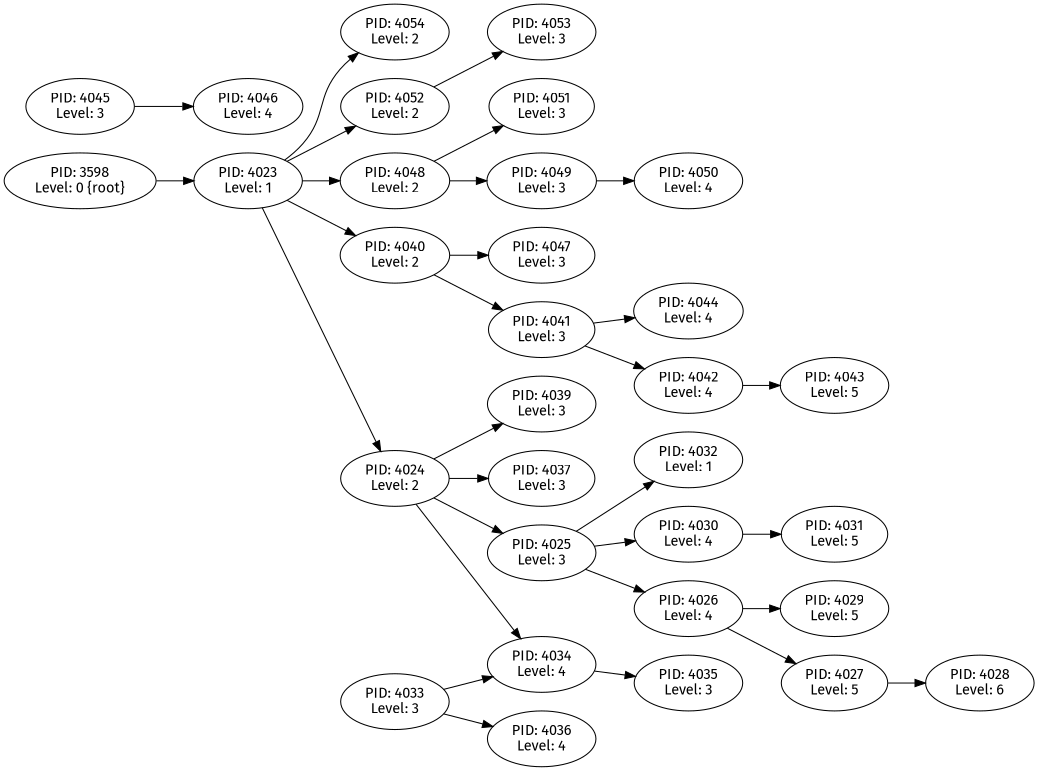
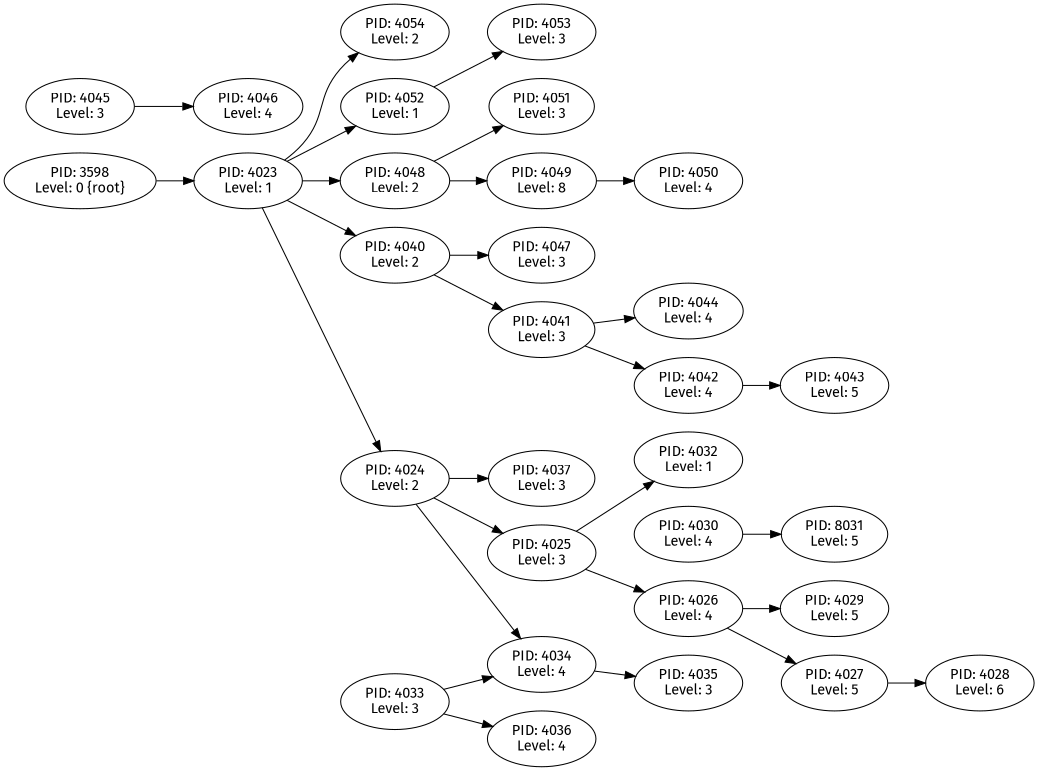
(395, 106) -> (395, 106)
(542, 181) -> (542, 181)
(542, 404) -> none
(835, 534) -> (835, 534)
(610, 544) -> none
